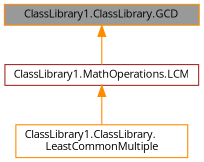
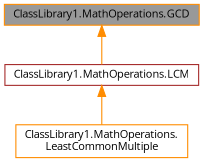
(102, 15) -> (102, 15)
(102, 141) -> (102, 141)
